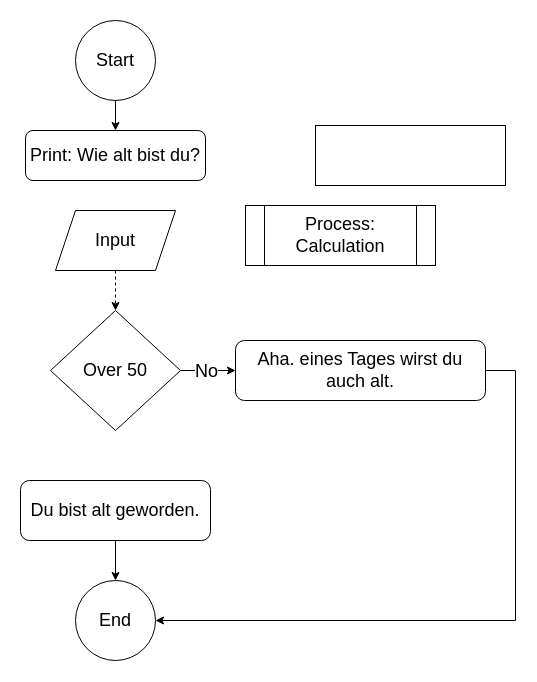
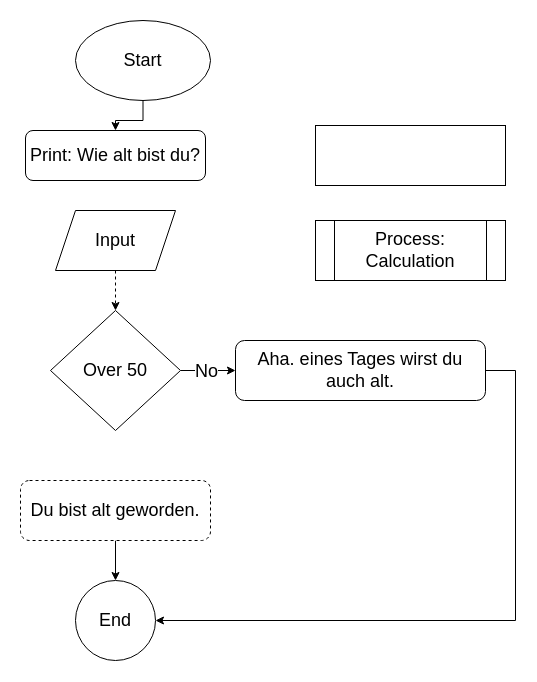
(116, 61) -> (143, 61)
(341, 236) -> (411, 251)
(116, 511) -> (116, 511)
